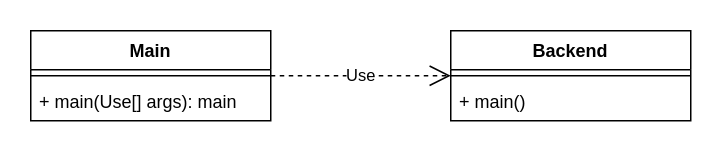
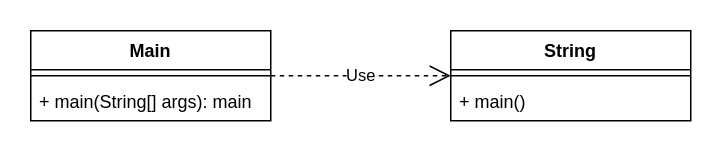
(571, 52) -> (571, 52)
(147, 103) -> (152, 114)
